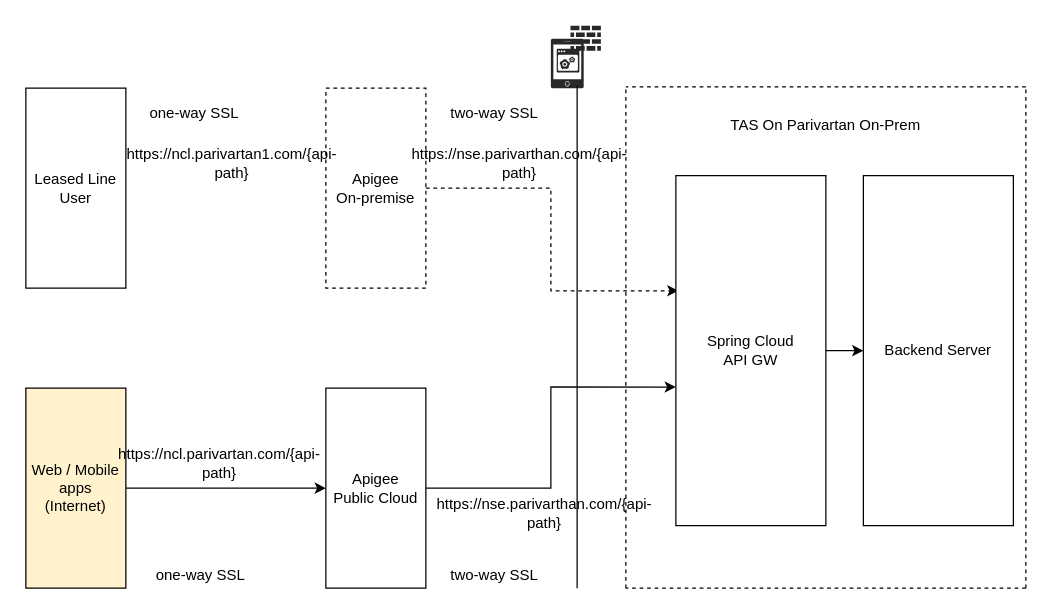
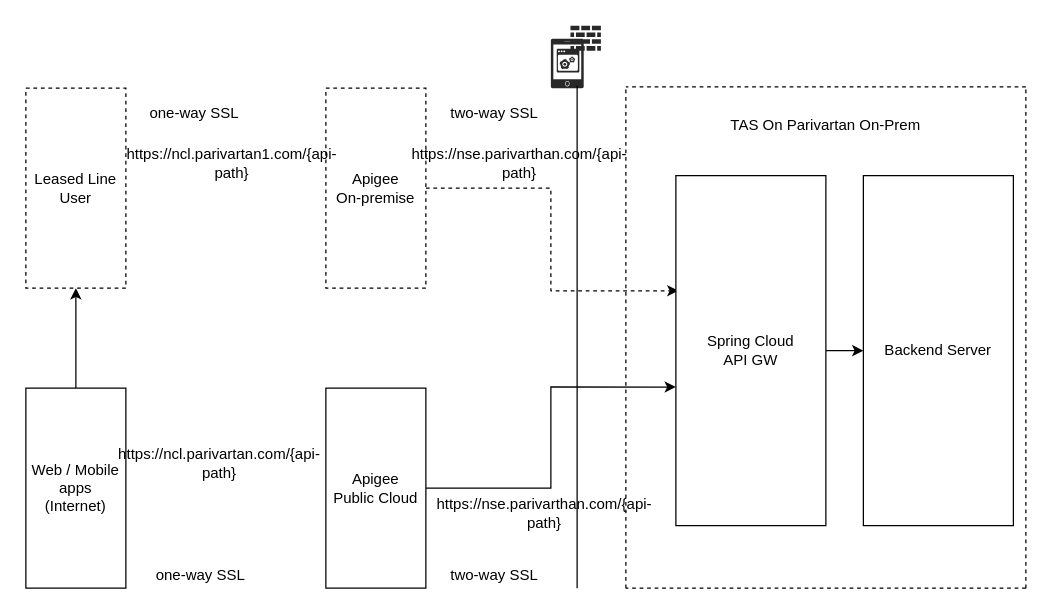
(76, 188) -> (76, 188)
(76, 488) -> (76, 488)
(222, 488) -> (76, 342)
